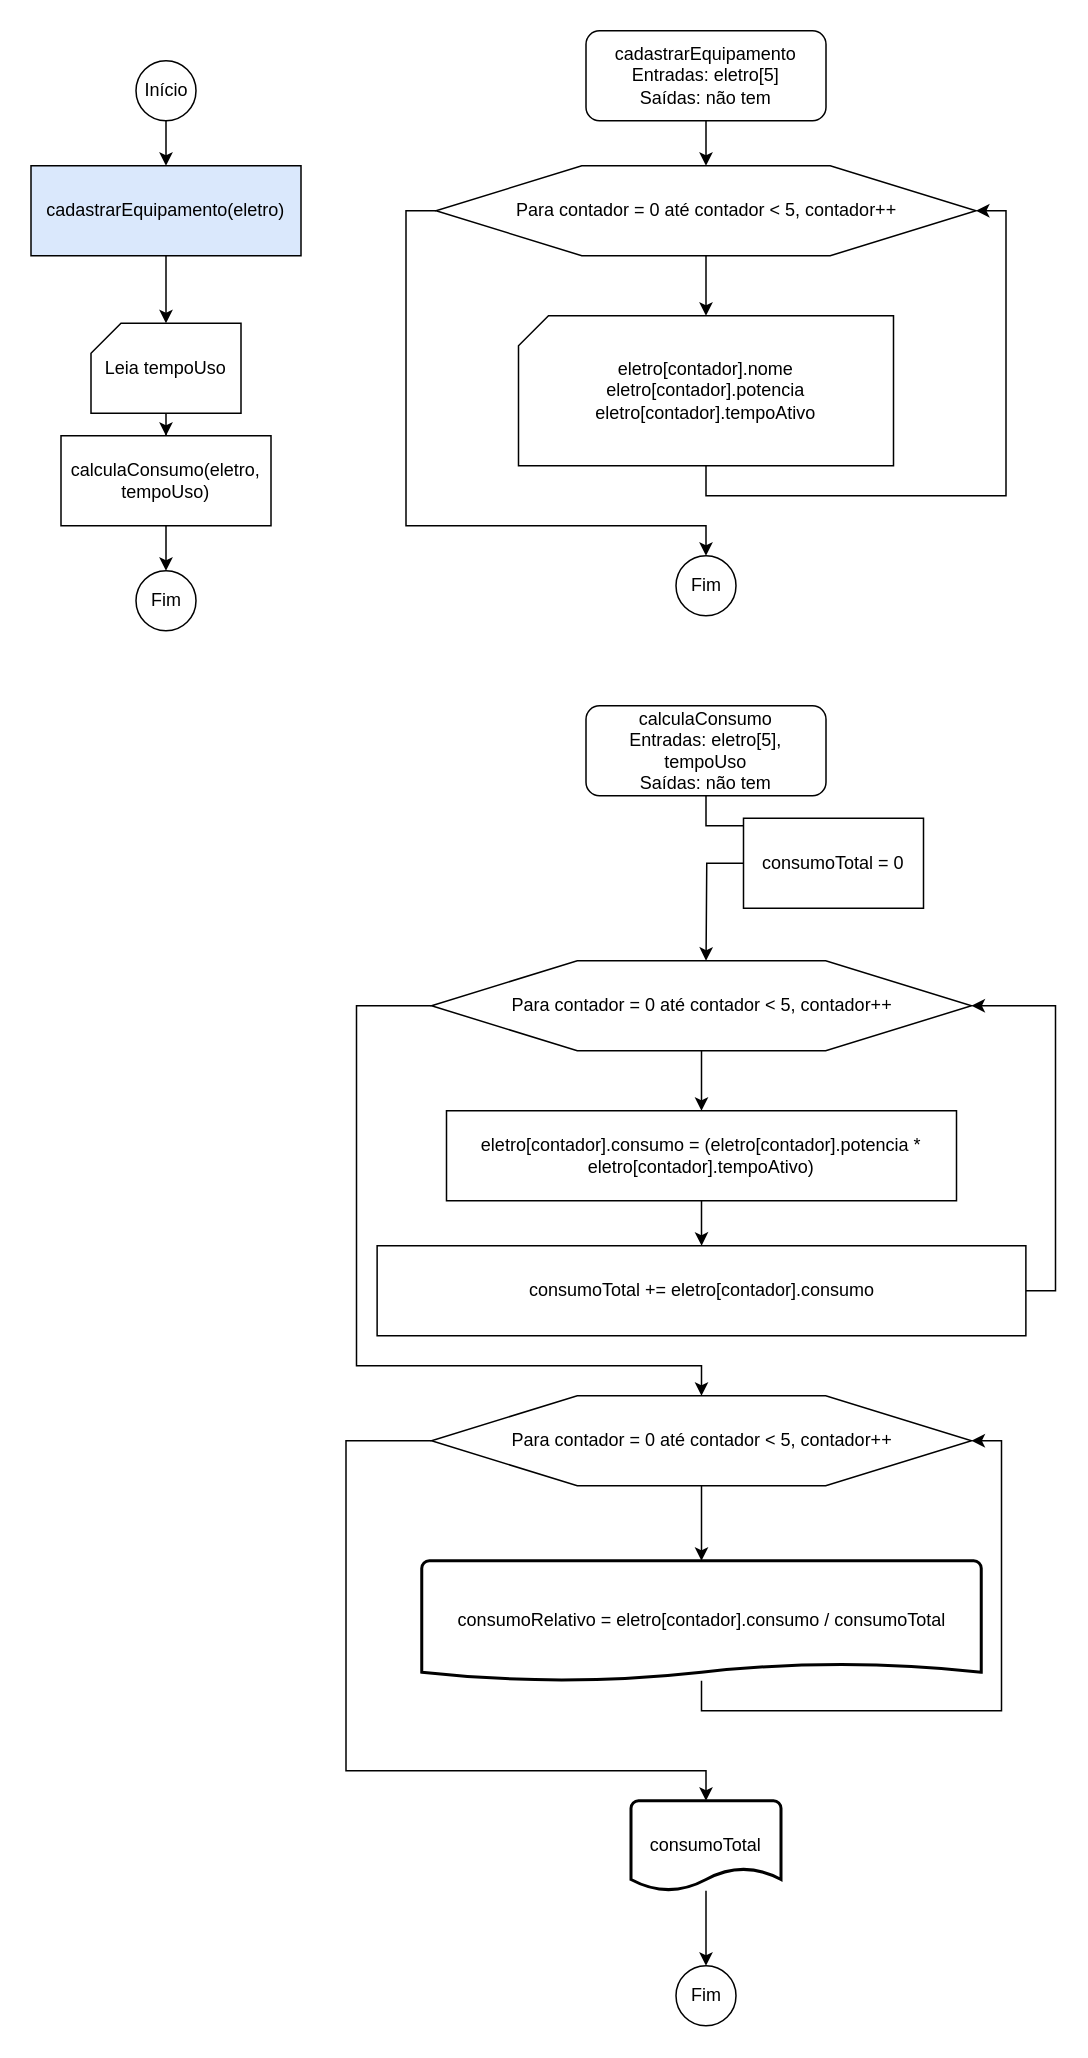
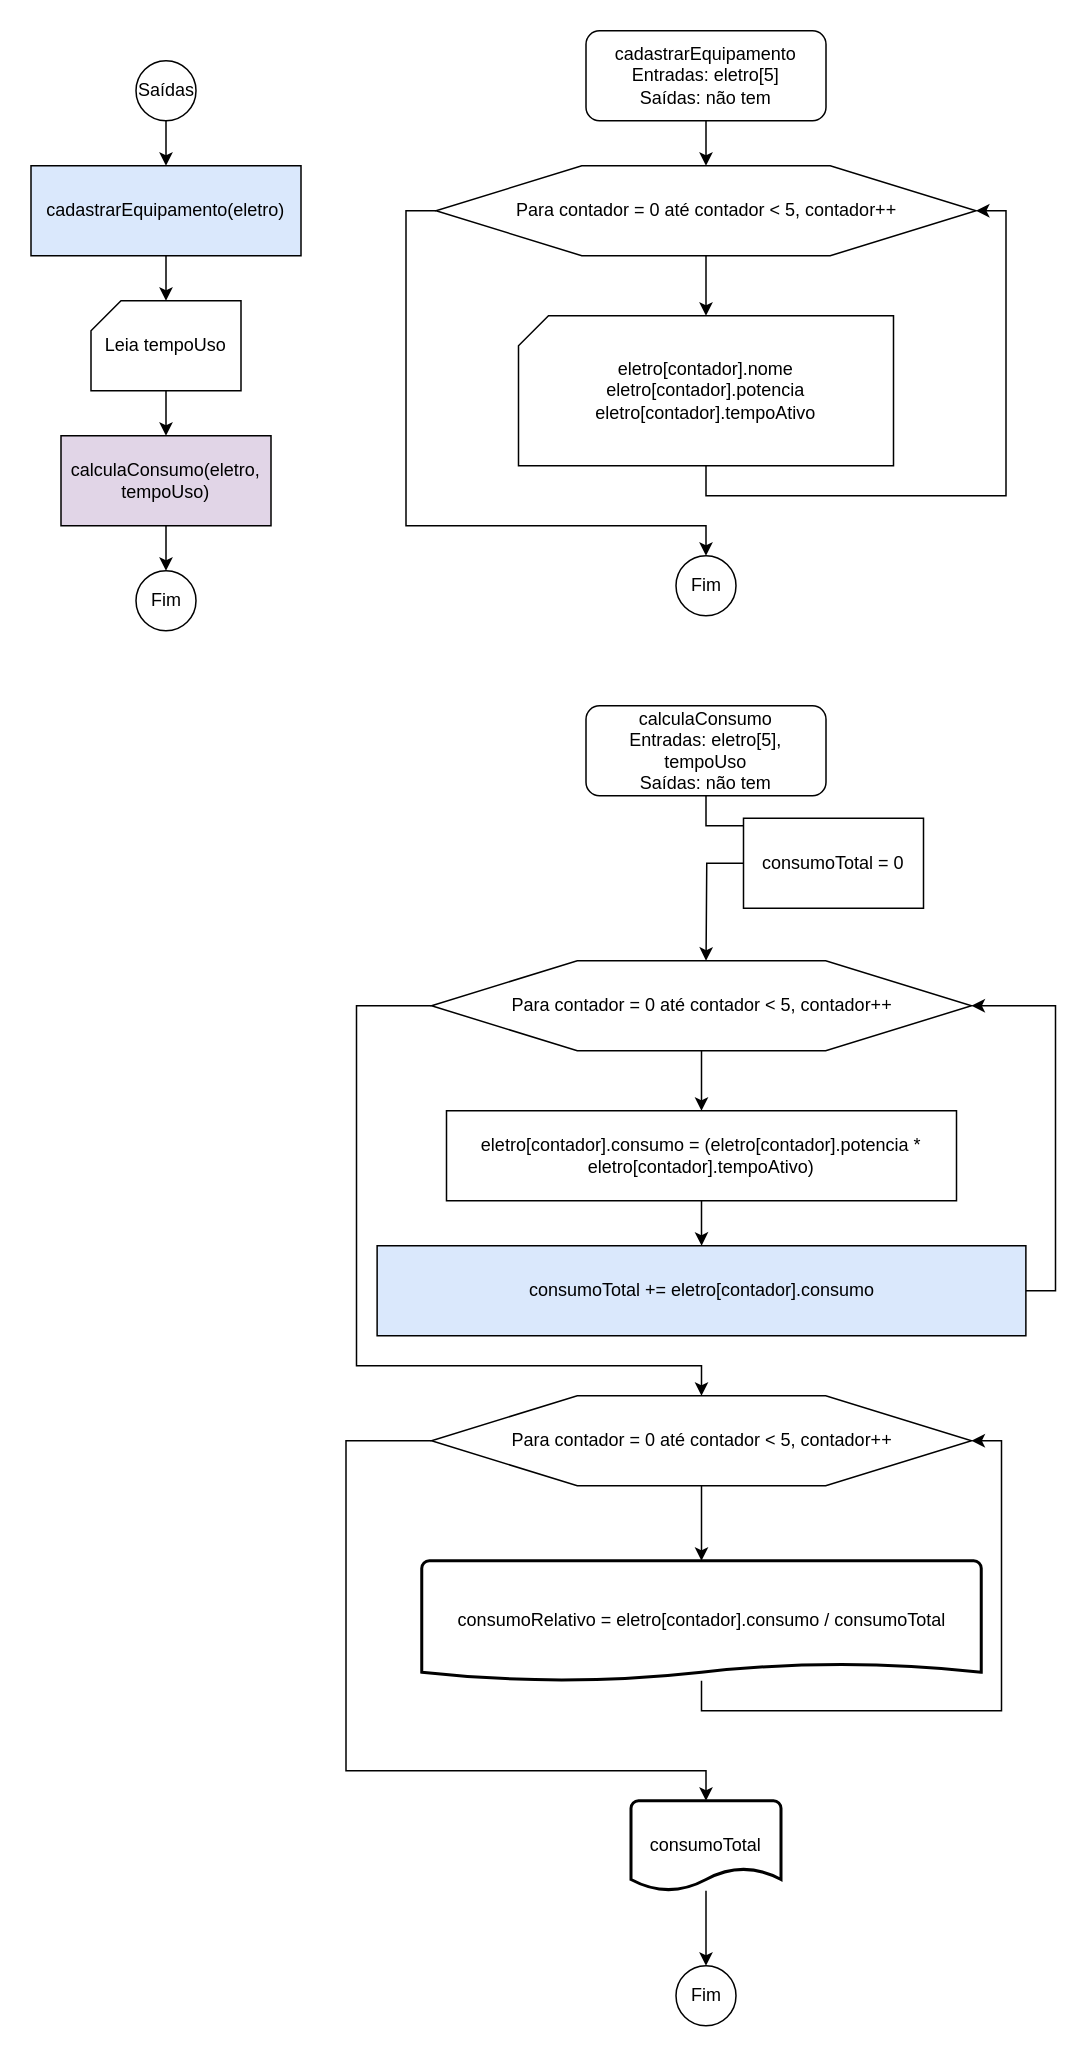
(167, 91) -> (167, 91)
(166, 368) -> (166, 346)
(166, 481) -> (166, 481)
(701, 1291) -> (701, 1291)
